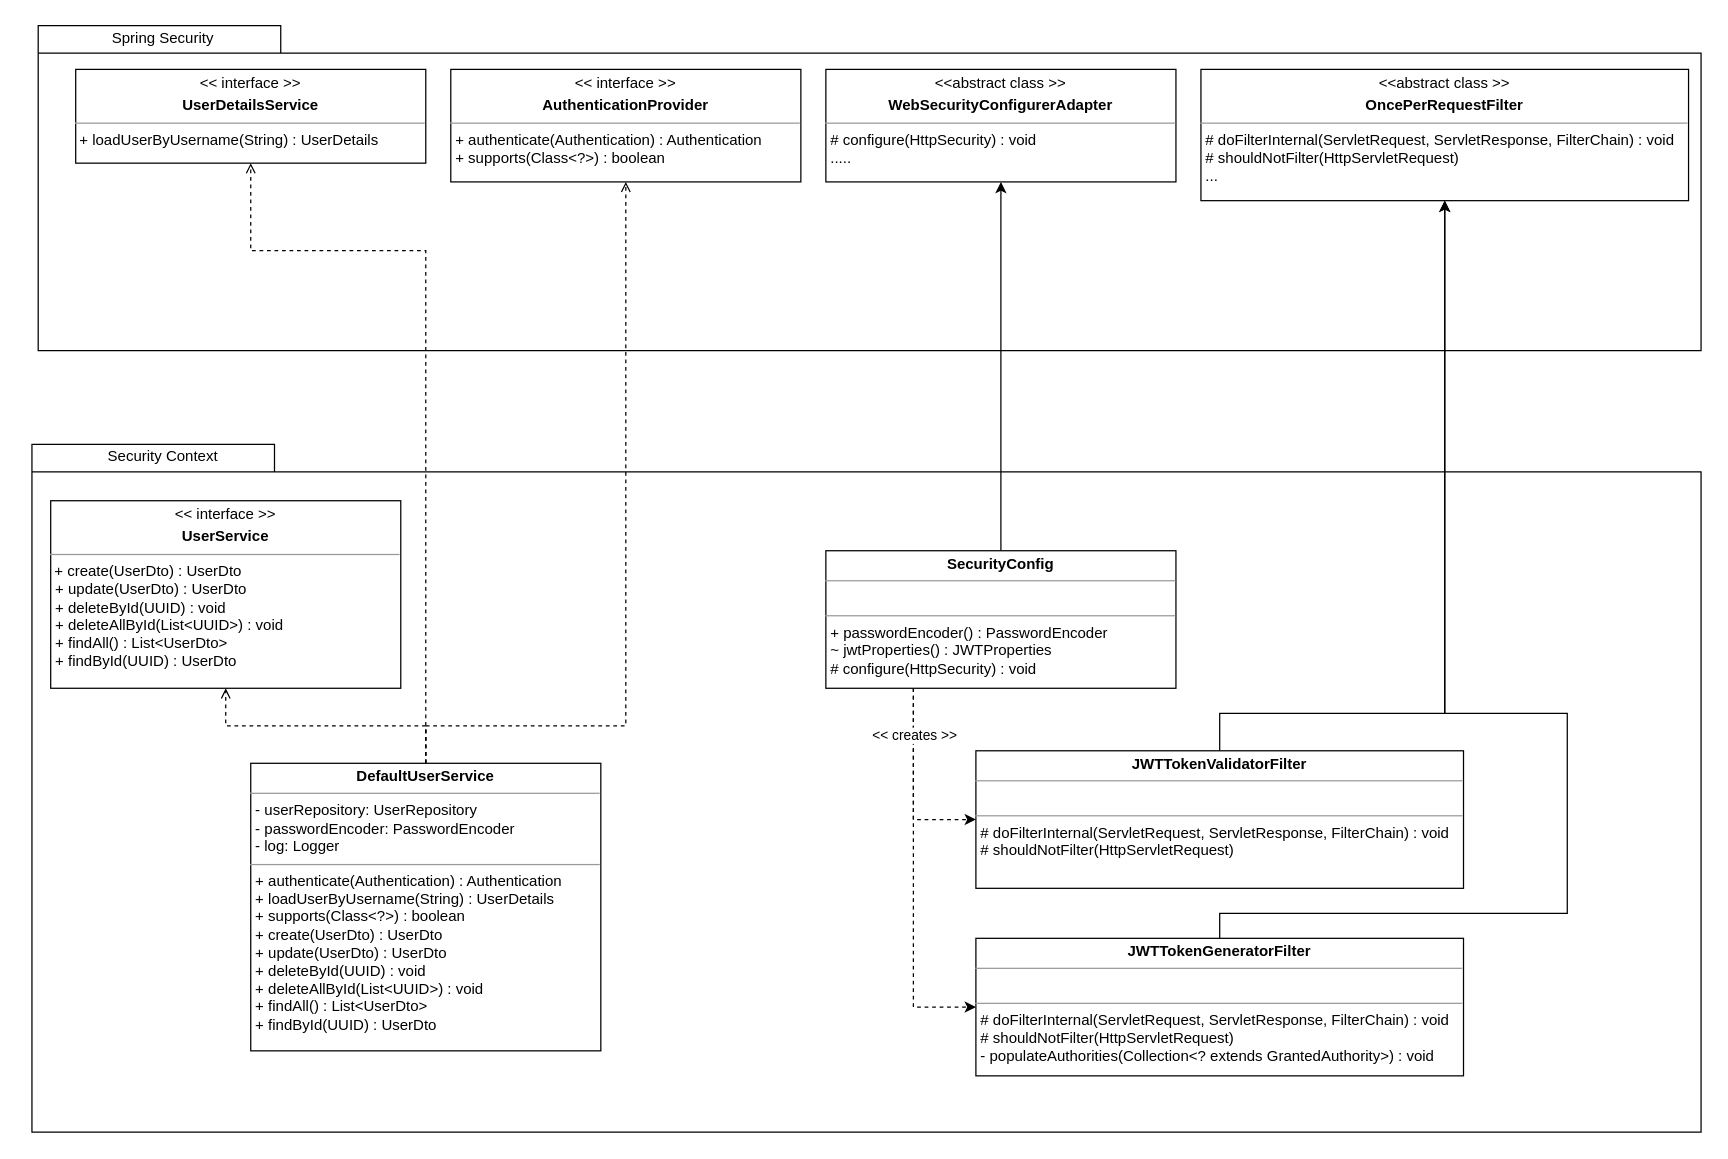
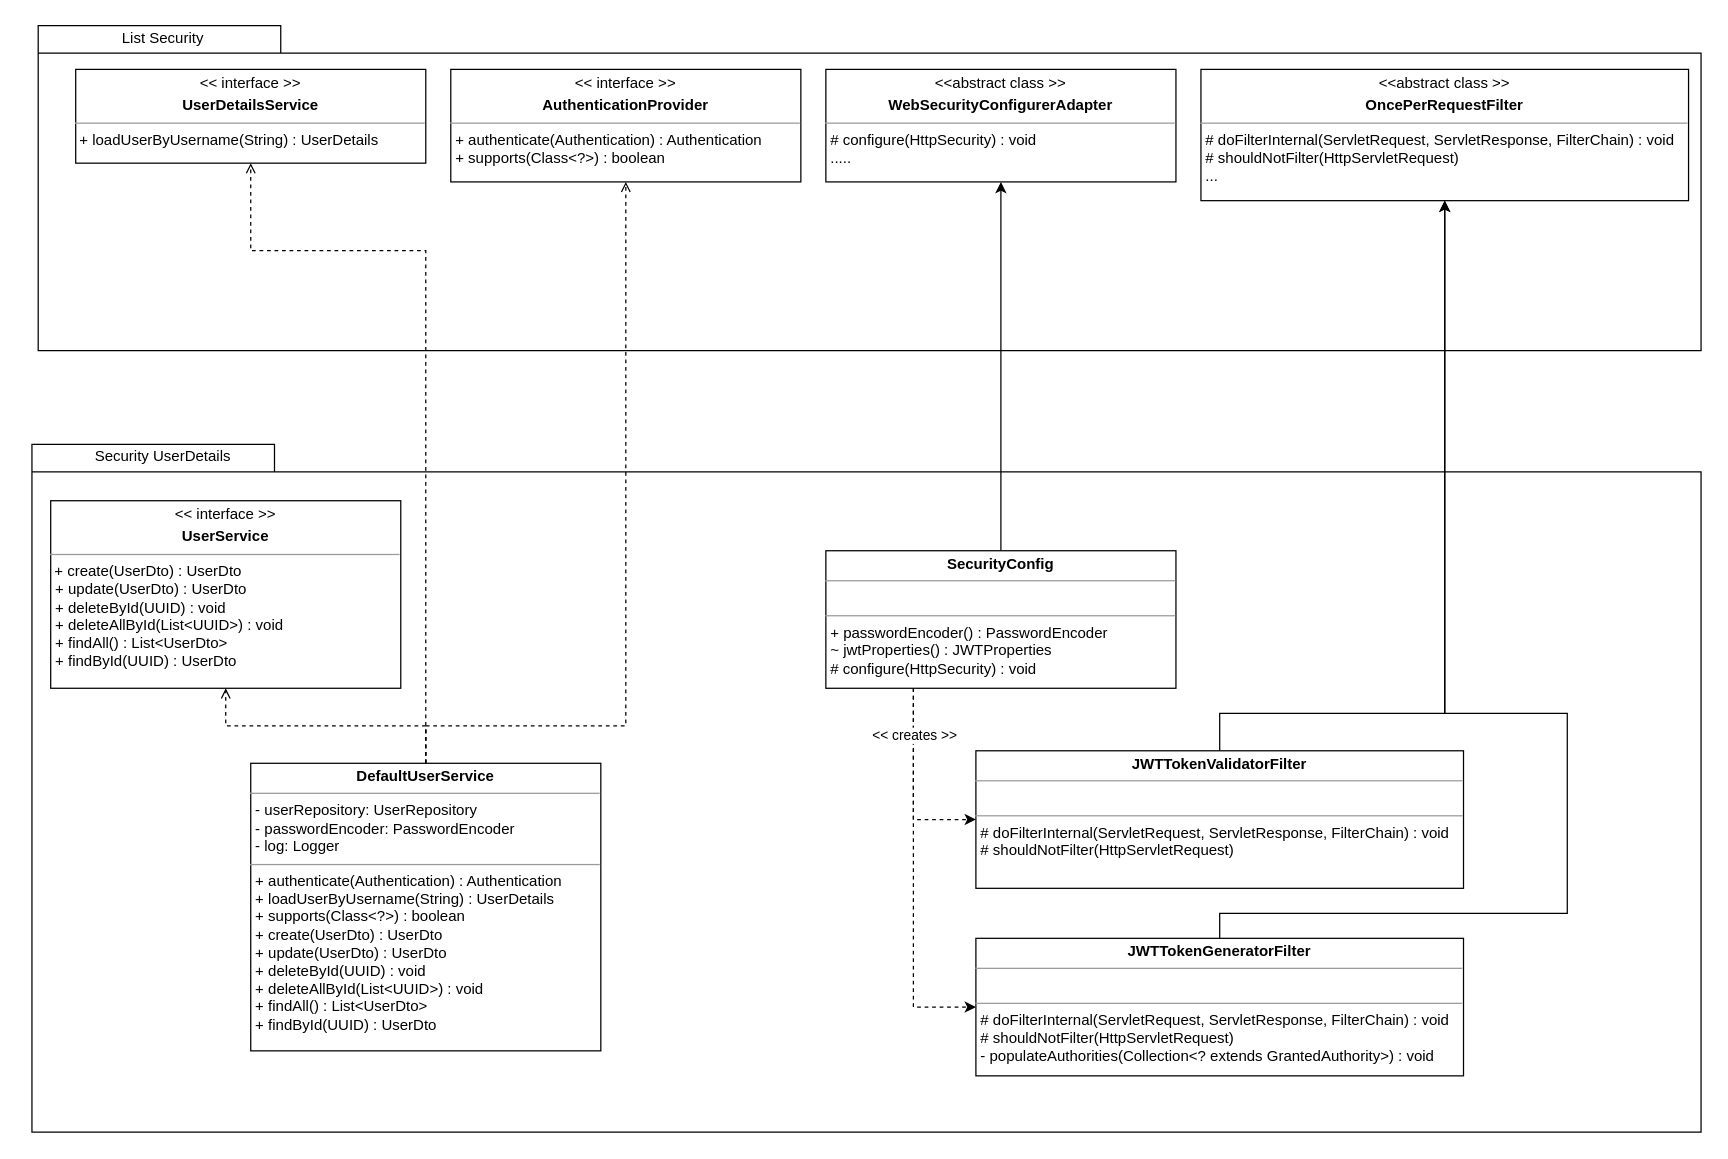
(163, 38) -> (163, 38)
(163, 457) -> (163, 457)
